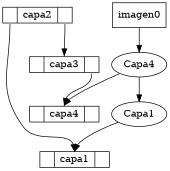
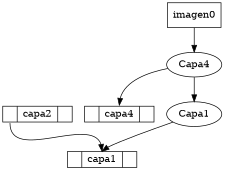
(64, 65) -> none
